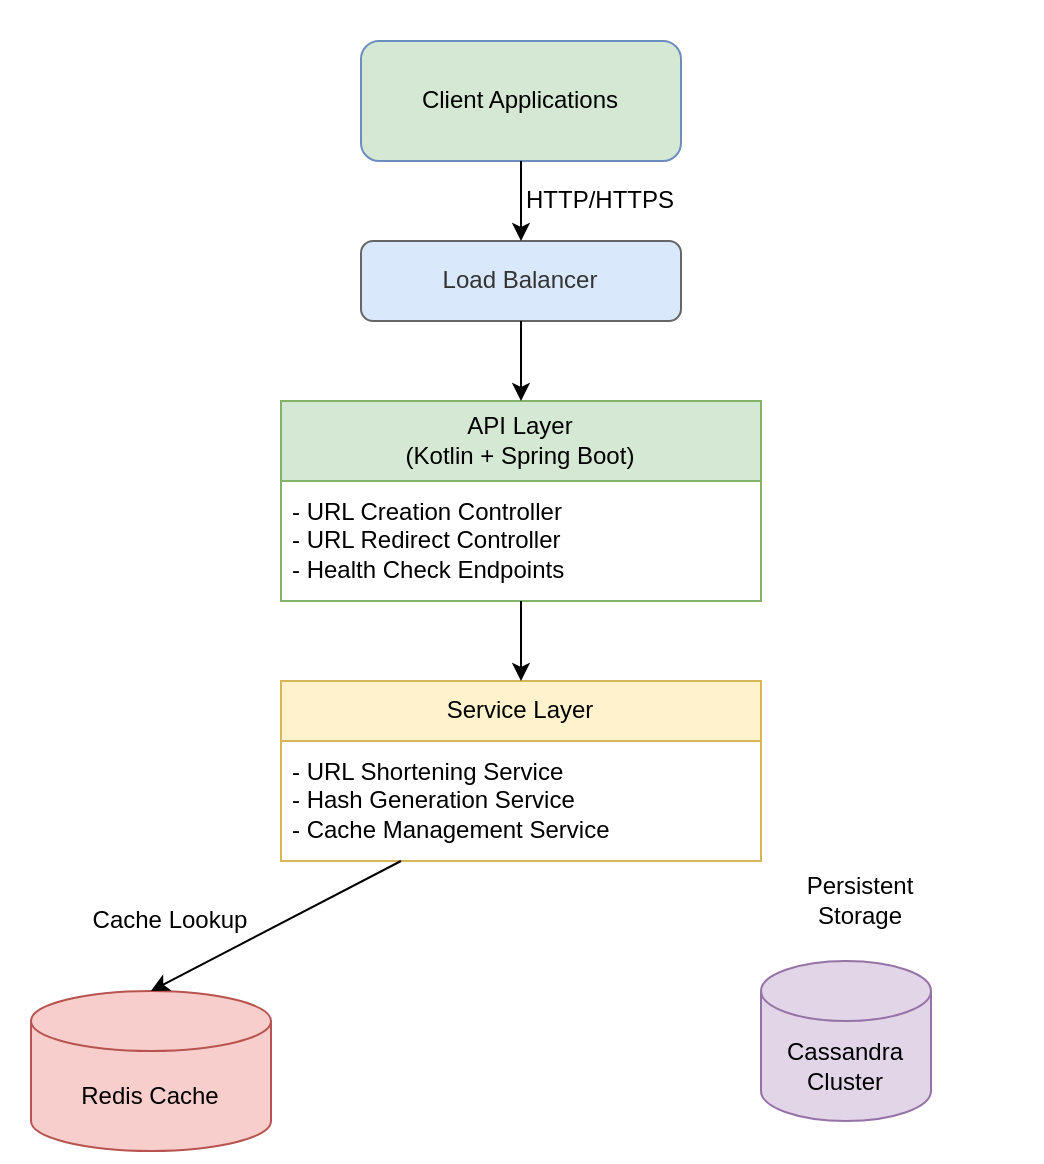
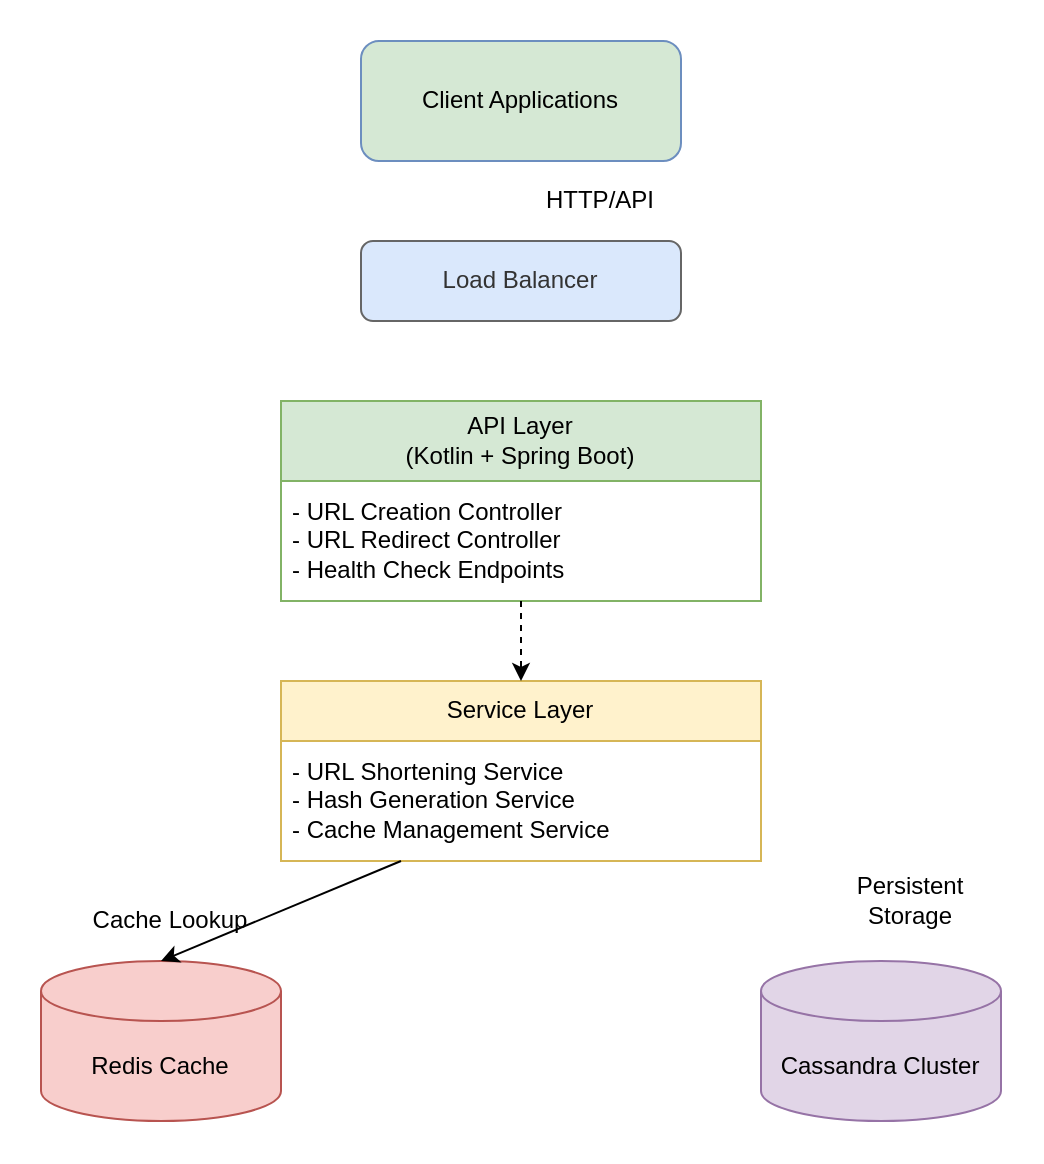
(521, 194) -> none
(601, 201) -> (601, 201)
(521, 354) -> none
(521, 633) -> (521, 633)
(861, 901) -> (911, 901)
(846, 1041) -> (881, 1041)
(151, 1071) -> (161, 1041)
